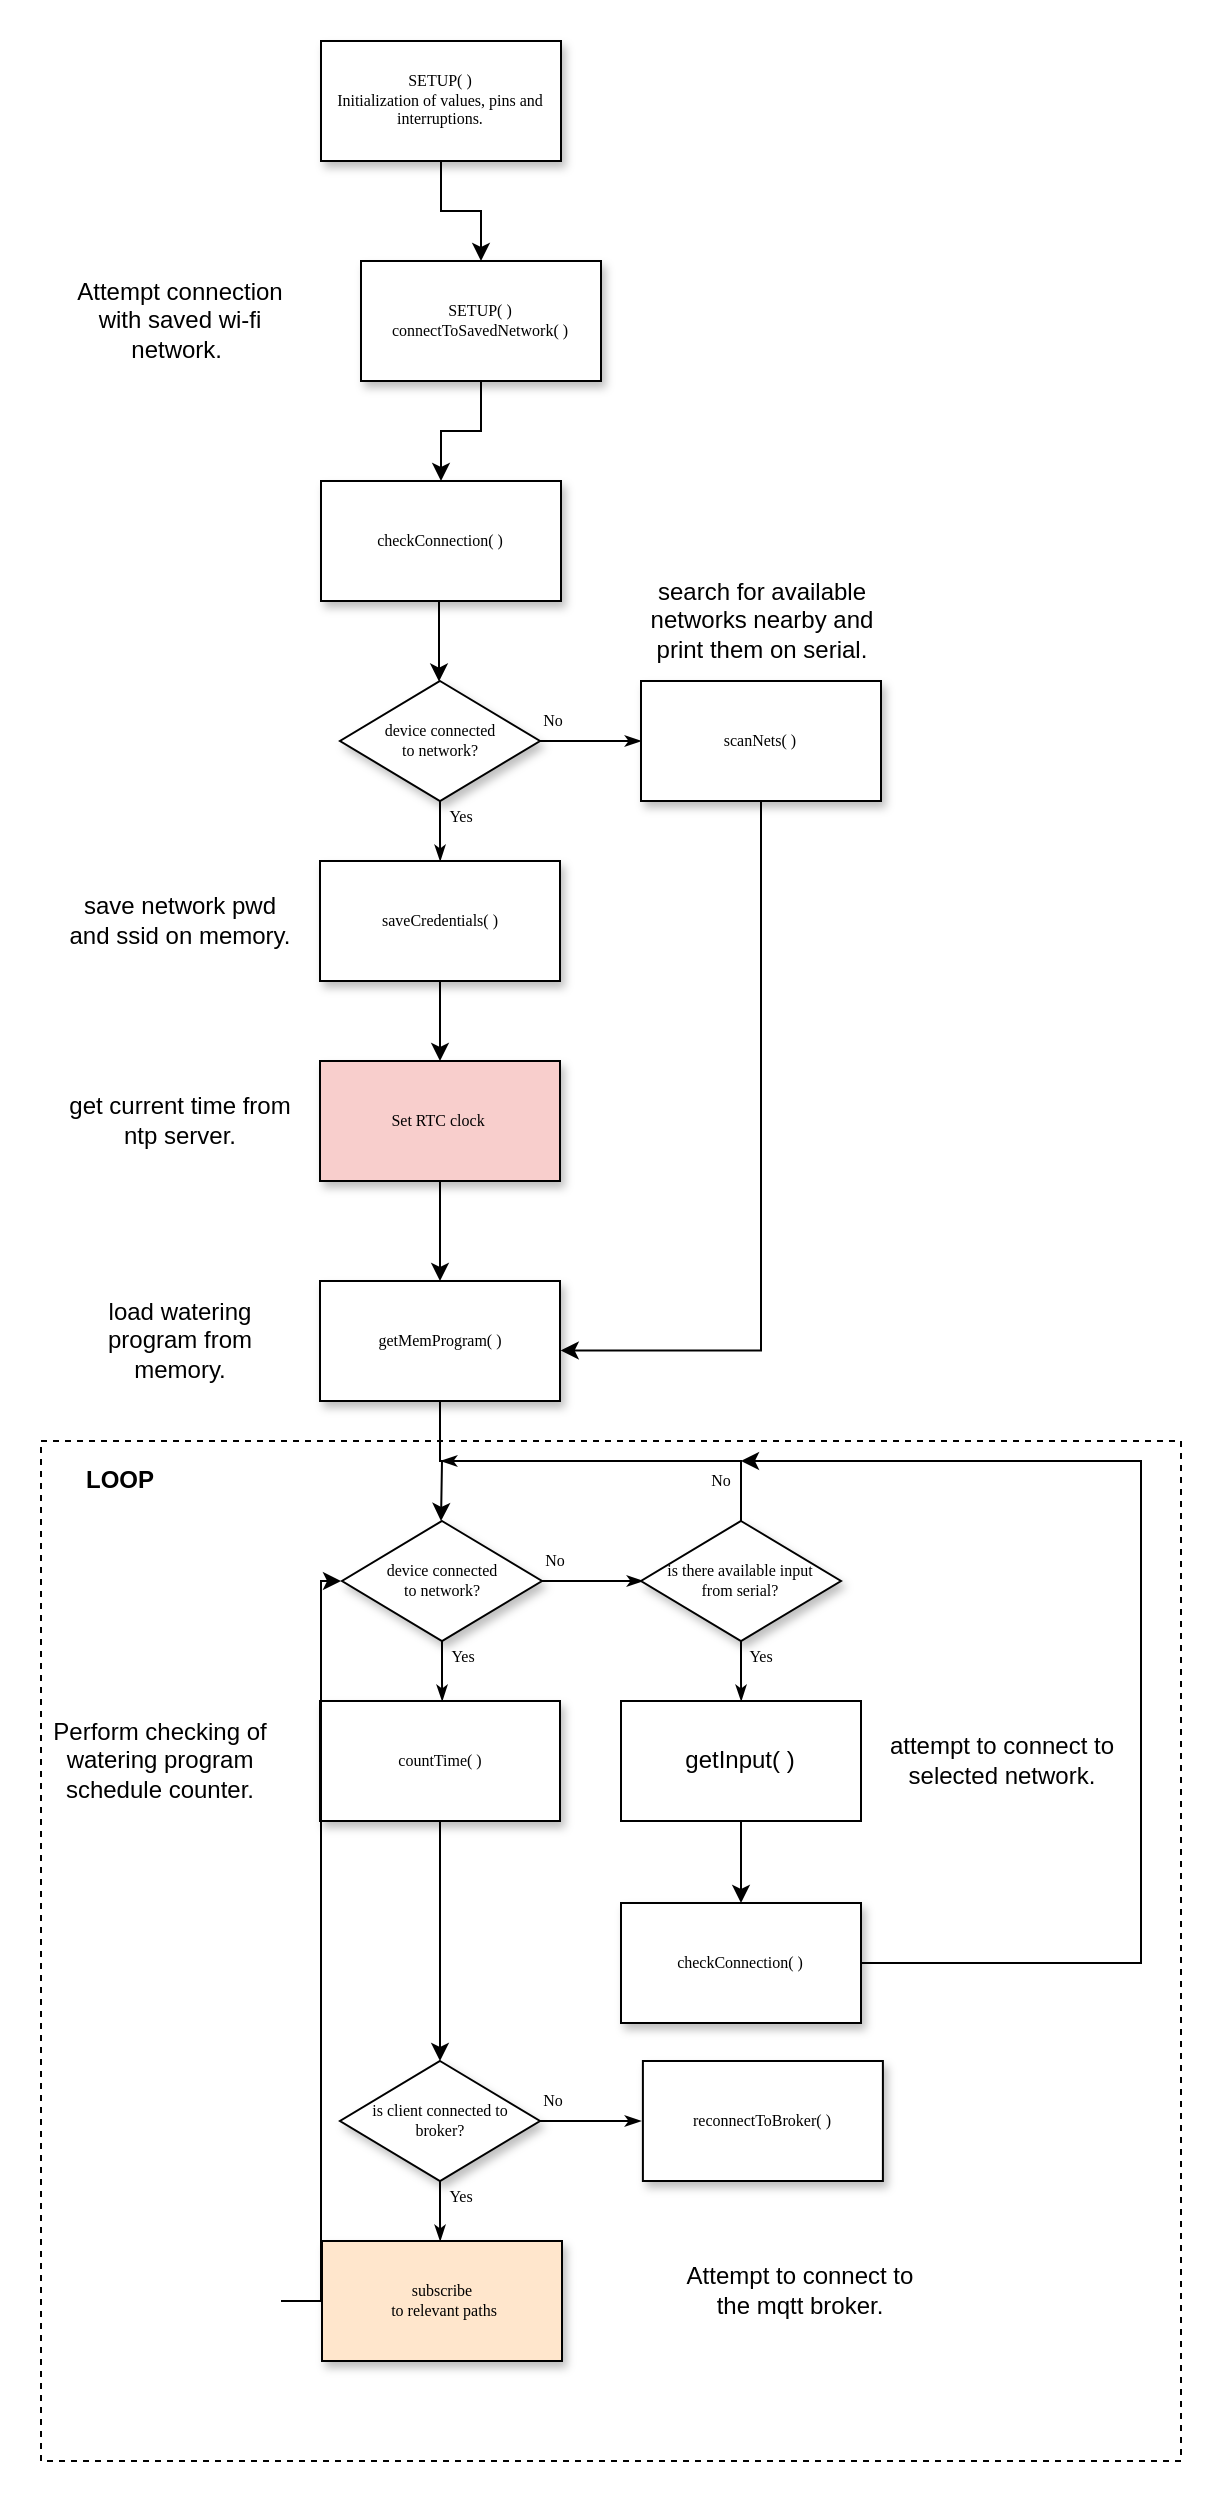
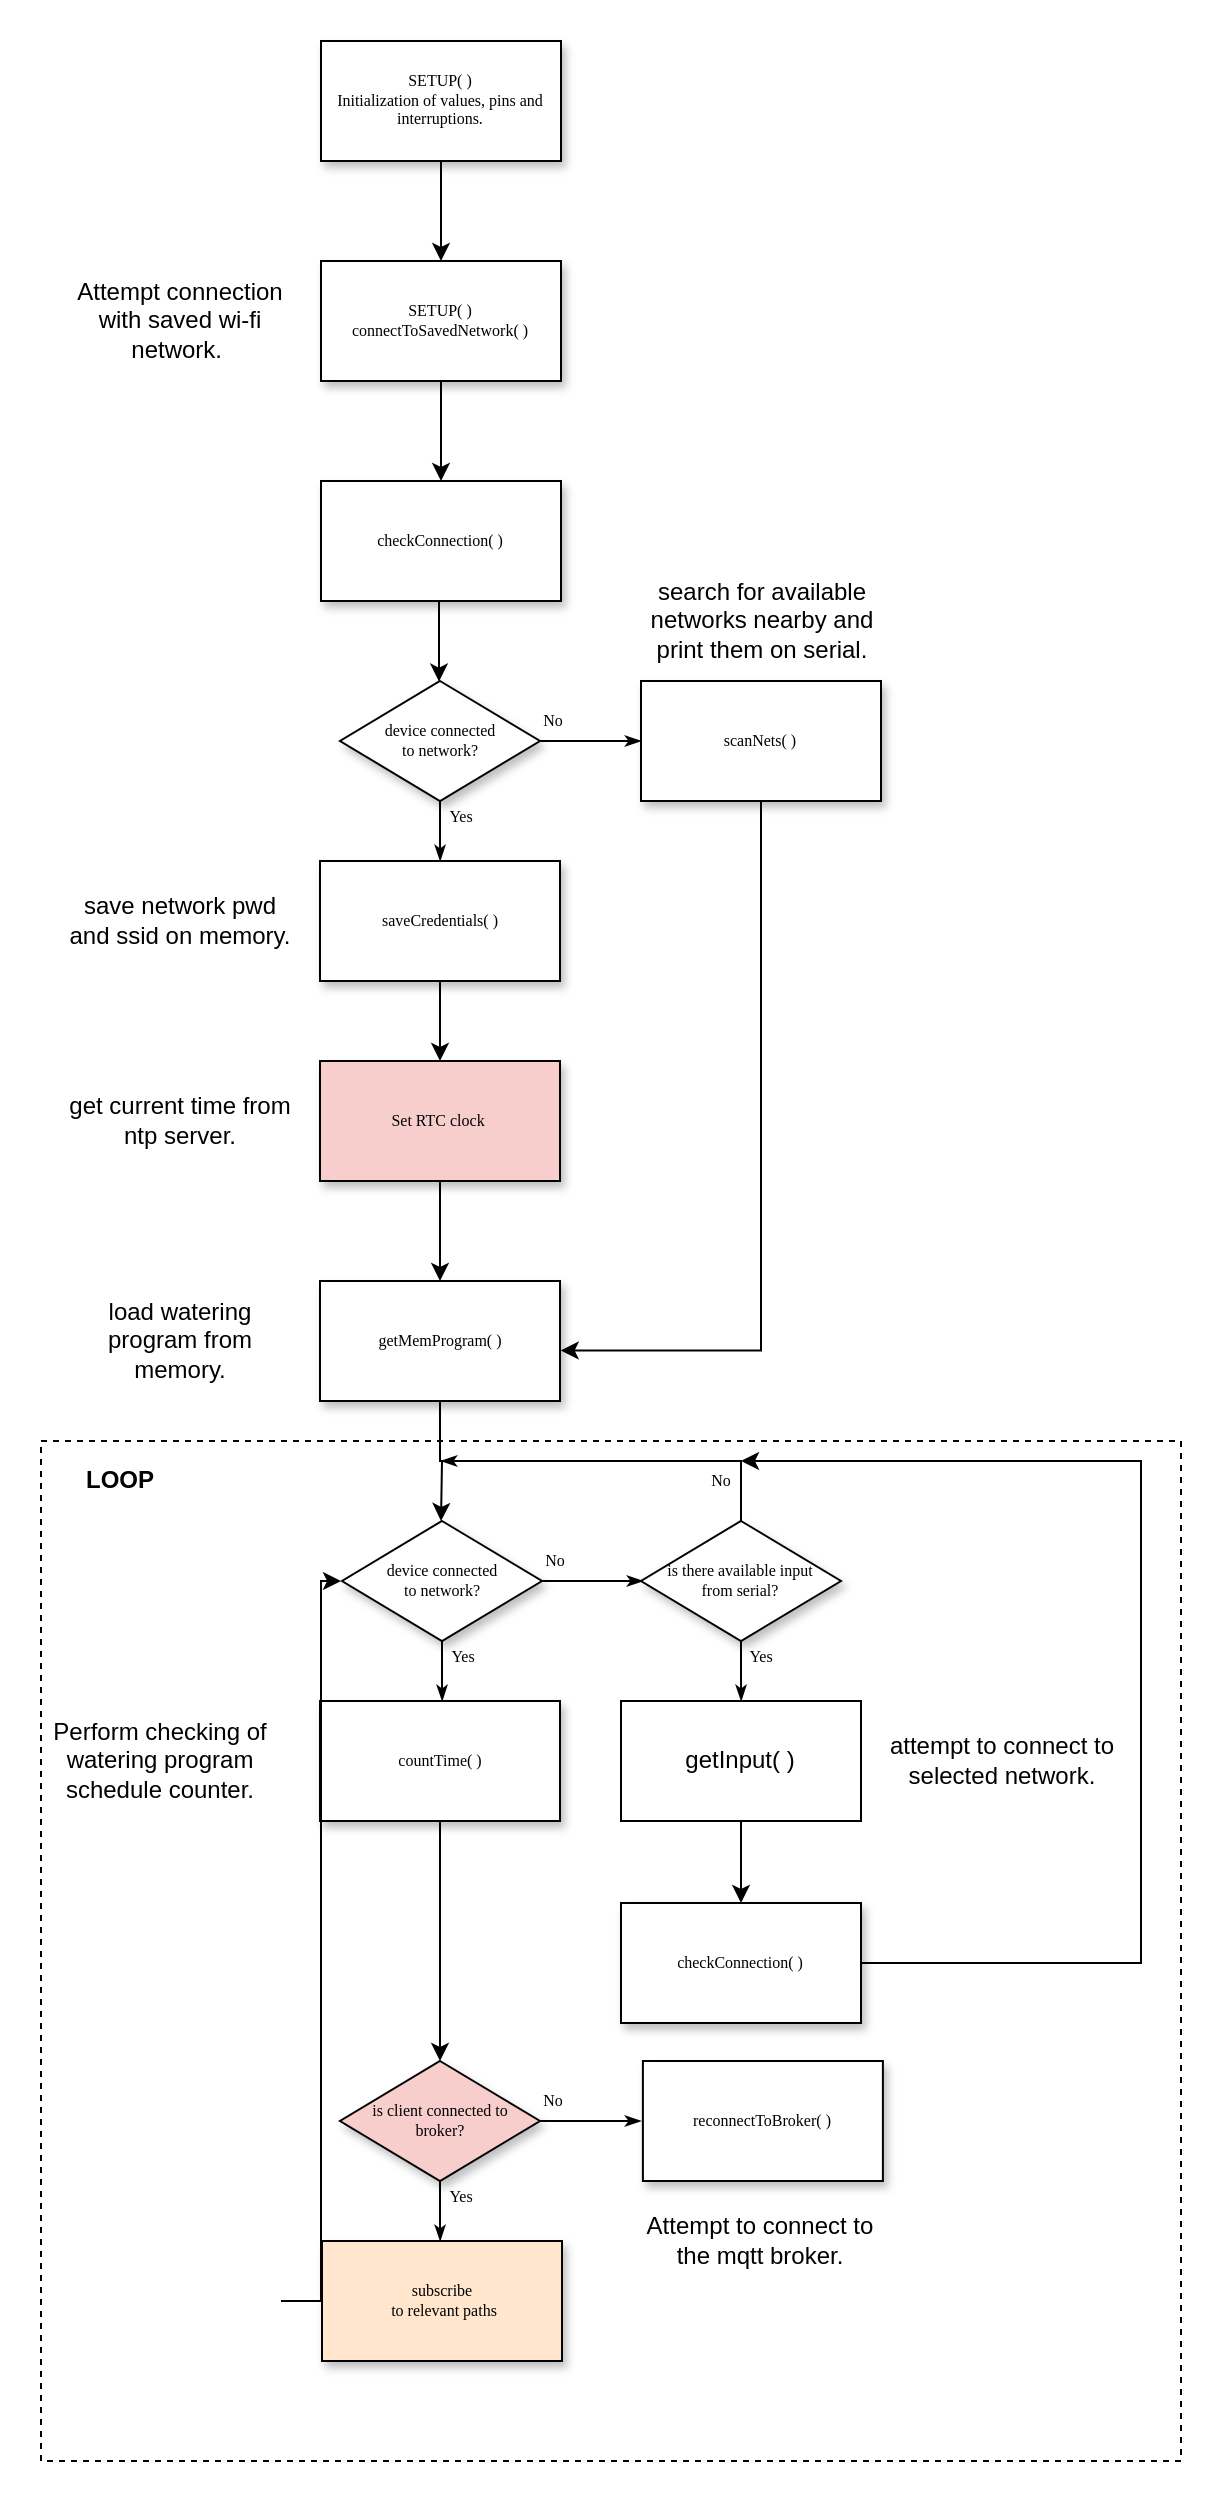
(481, 321) -> (441, 321)
(440, 2121) -> (440, 2121)
(802, 2291) -> (762, 2241)
